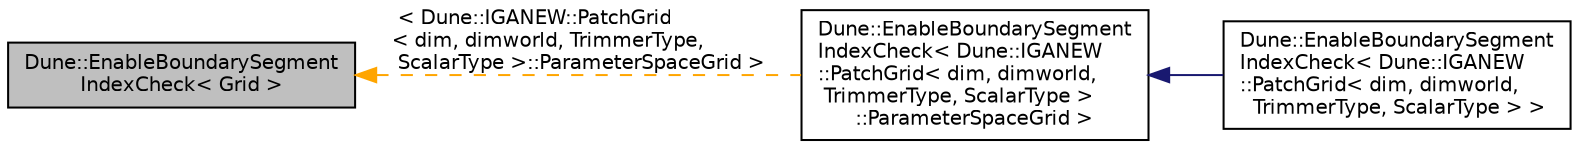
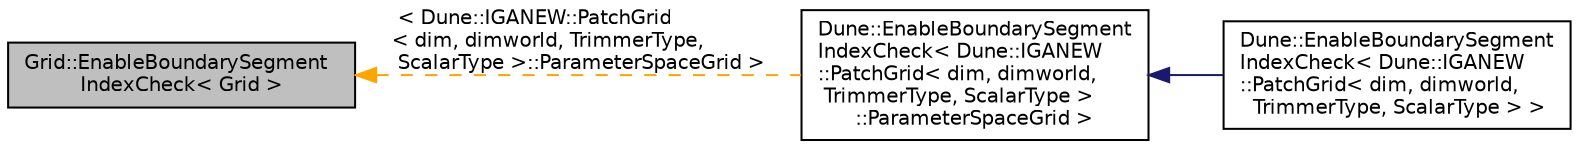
(182, 75) -> (182, 75)
